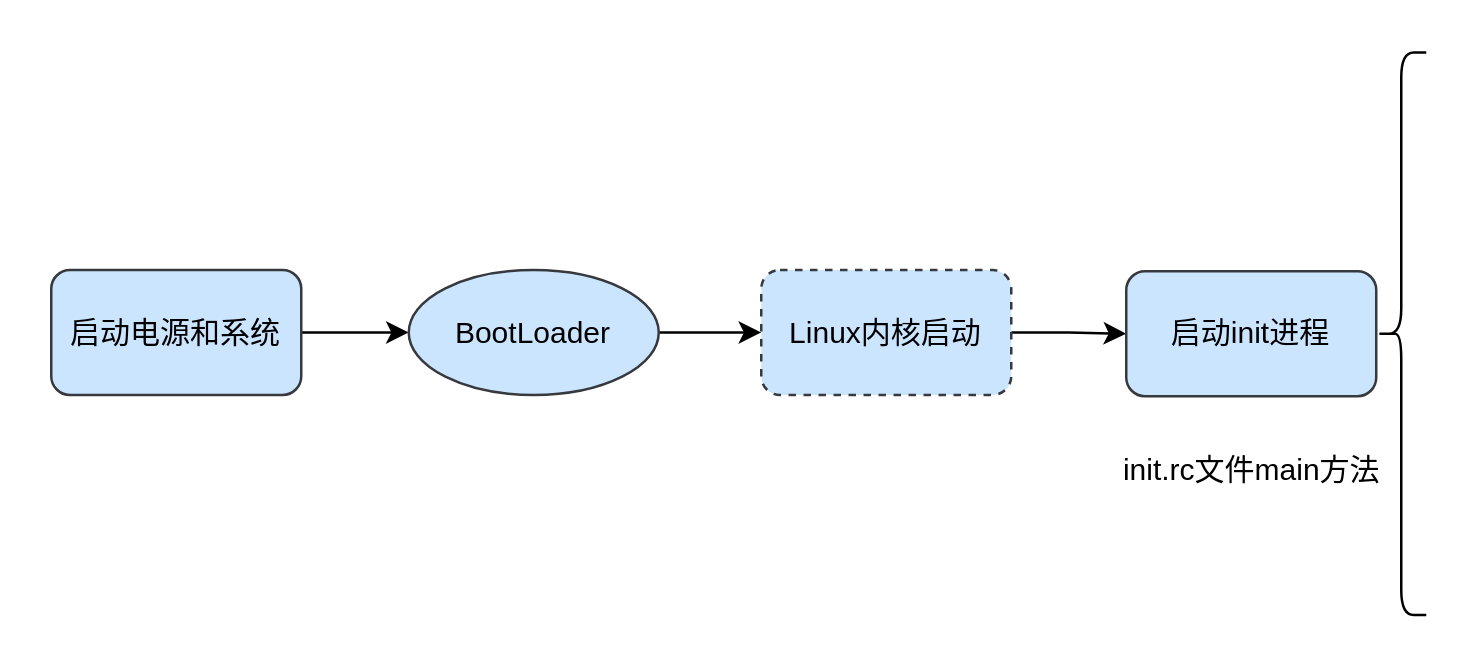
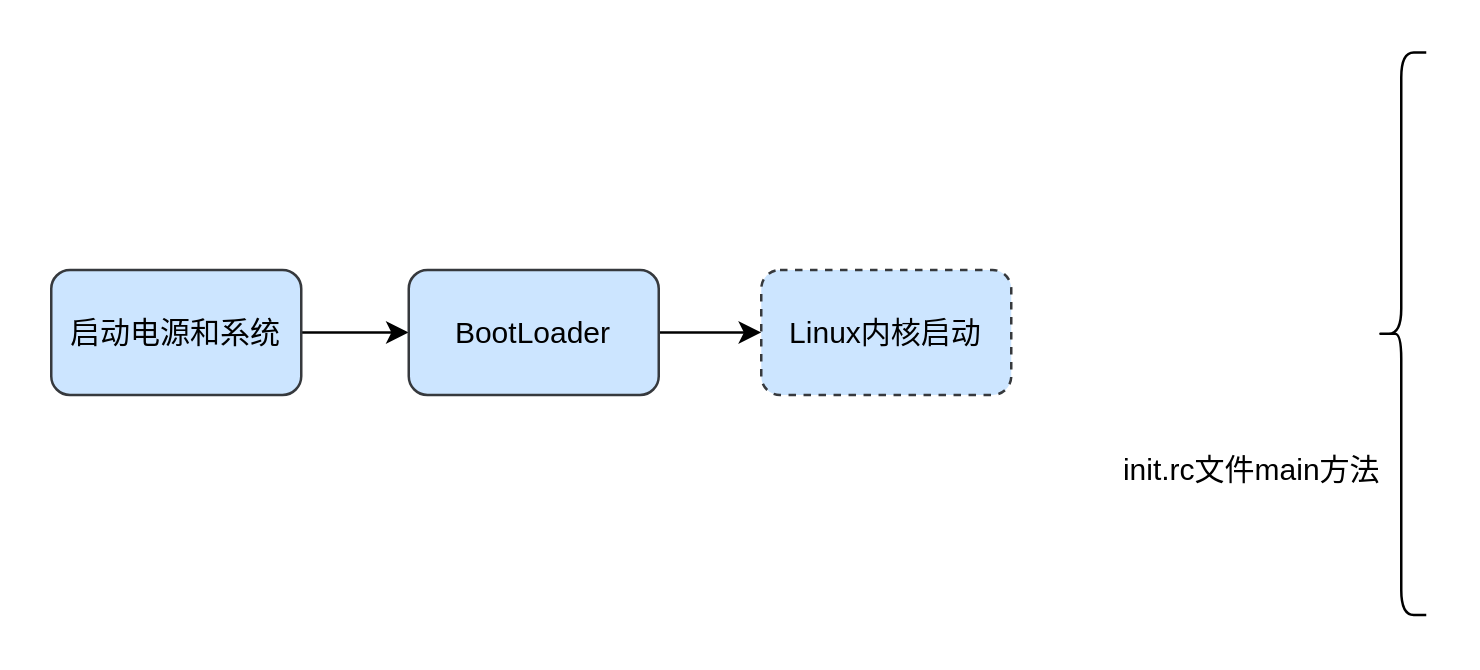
(534, 333) -> (534, 333)
(1061, 333) -> none
(1251, 334) -> none
